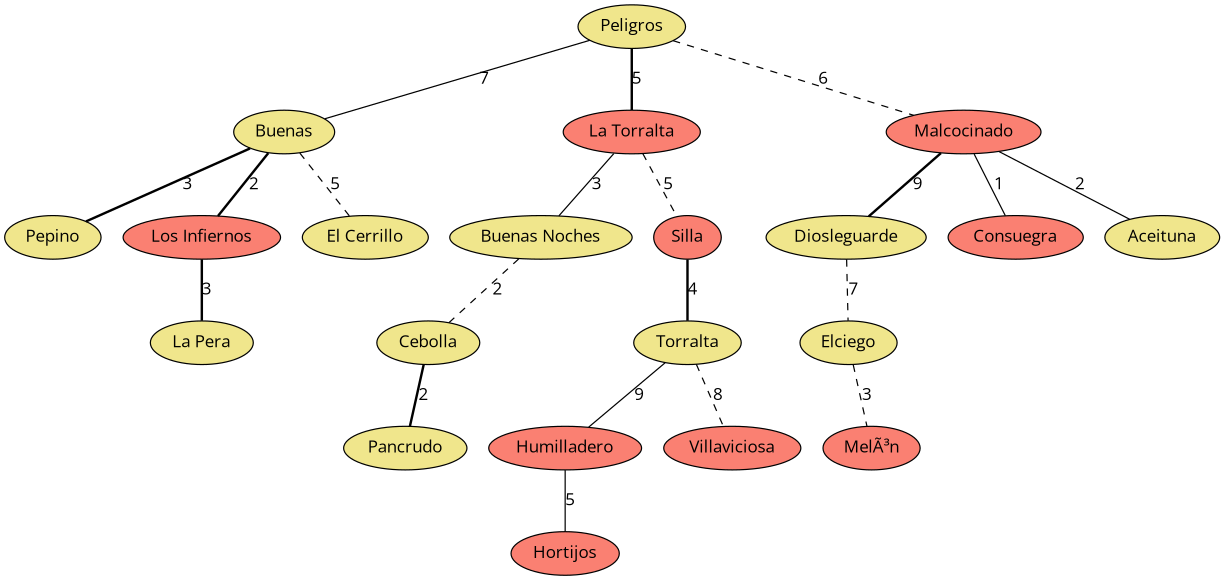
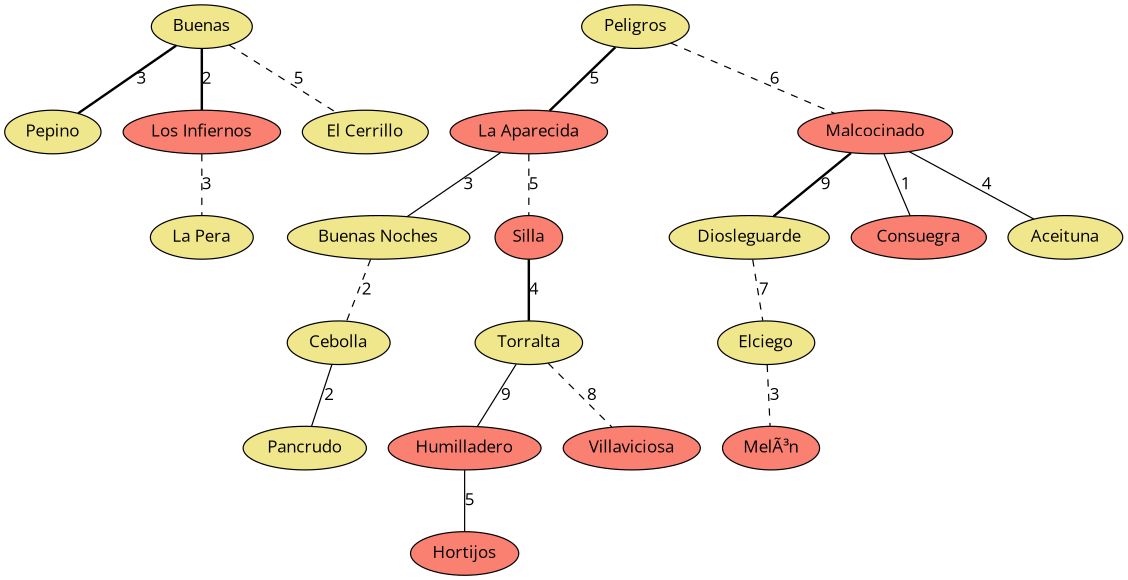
(457, 80) -> none
(632, 132) -> (529, 132)
(1080, 185) -> (987, 185)
(202, 290) -> (202, 185)
(417, 395) -> (322, 395)
